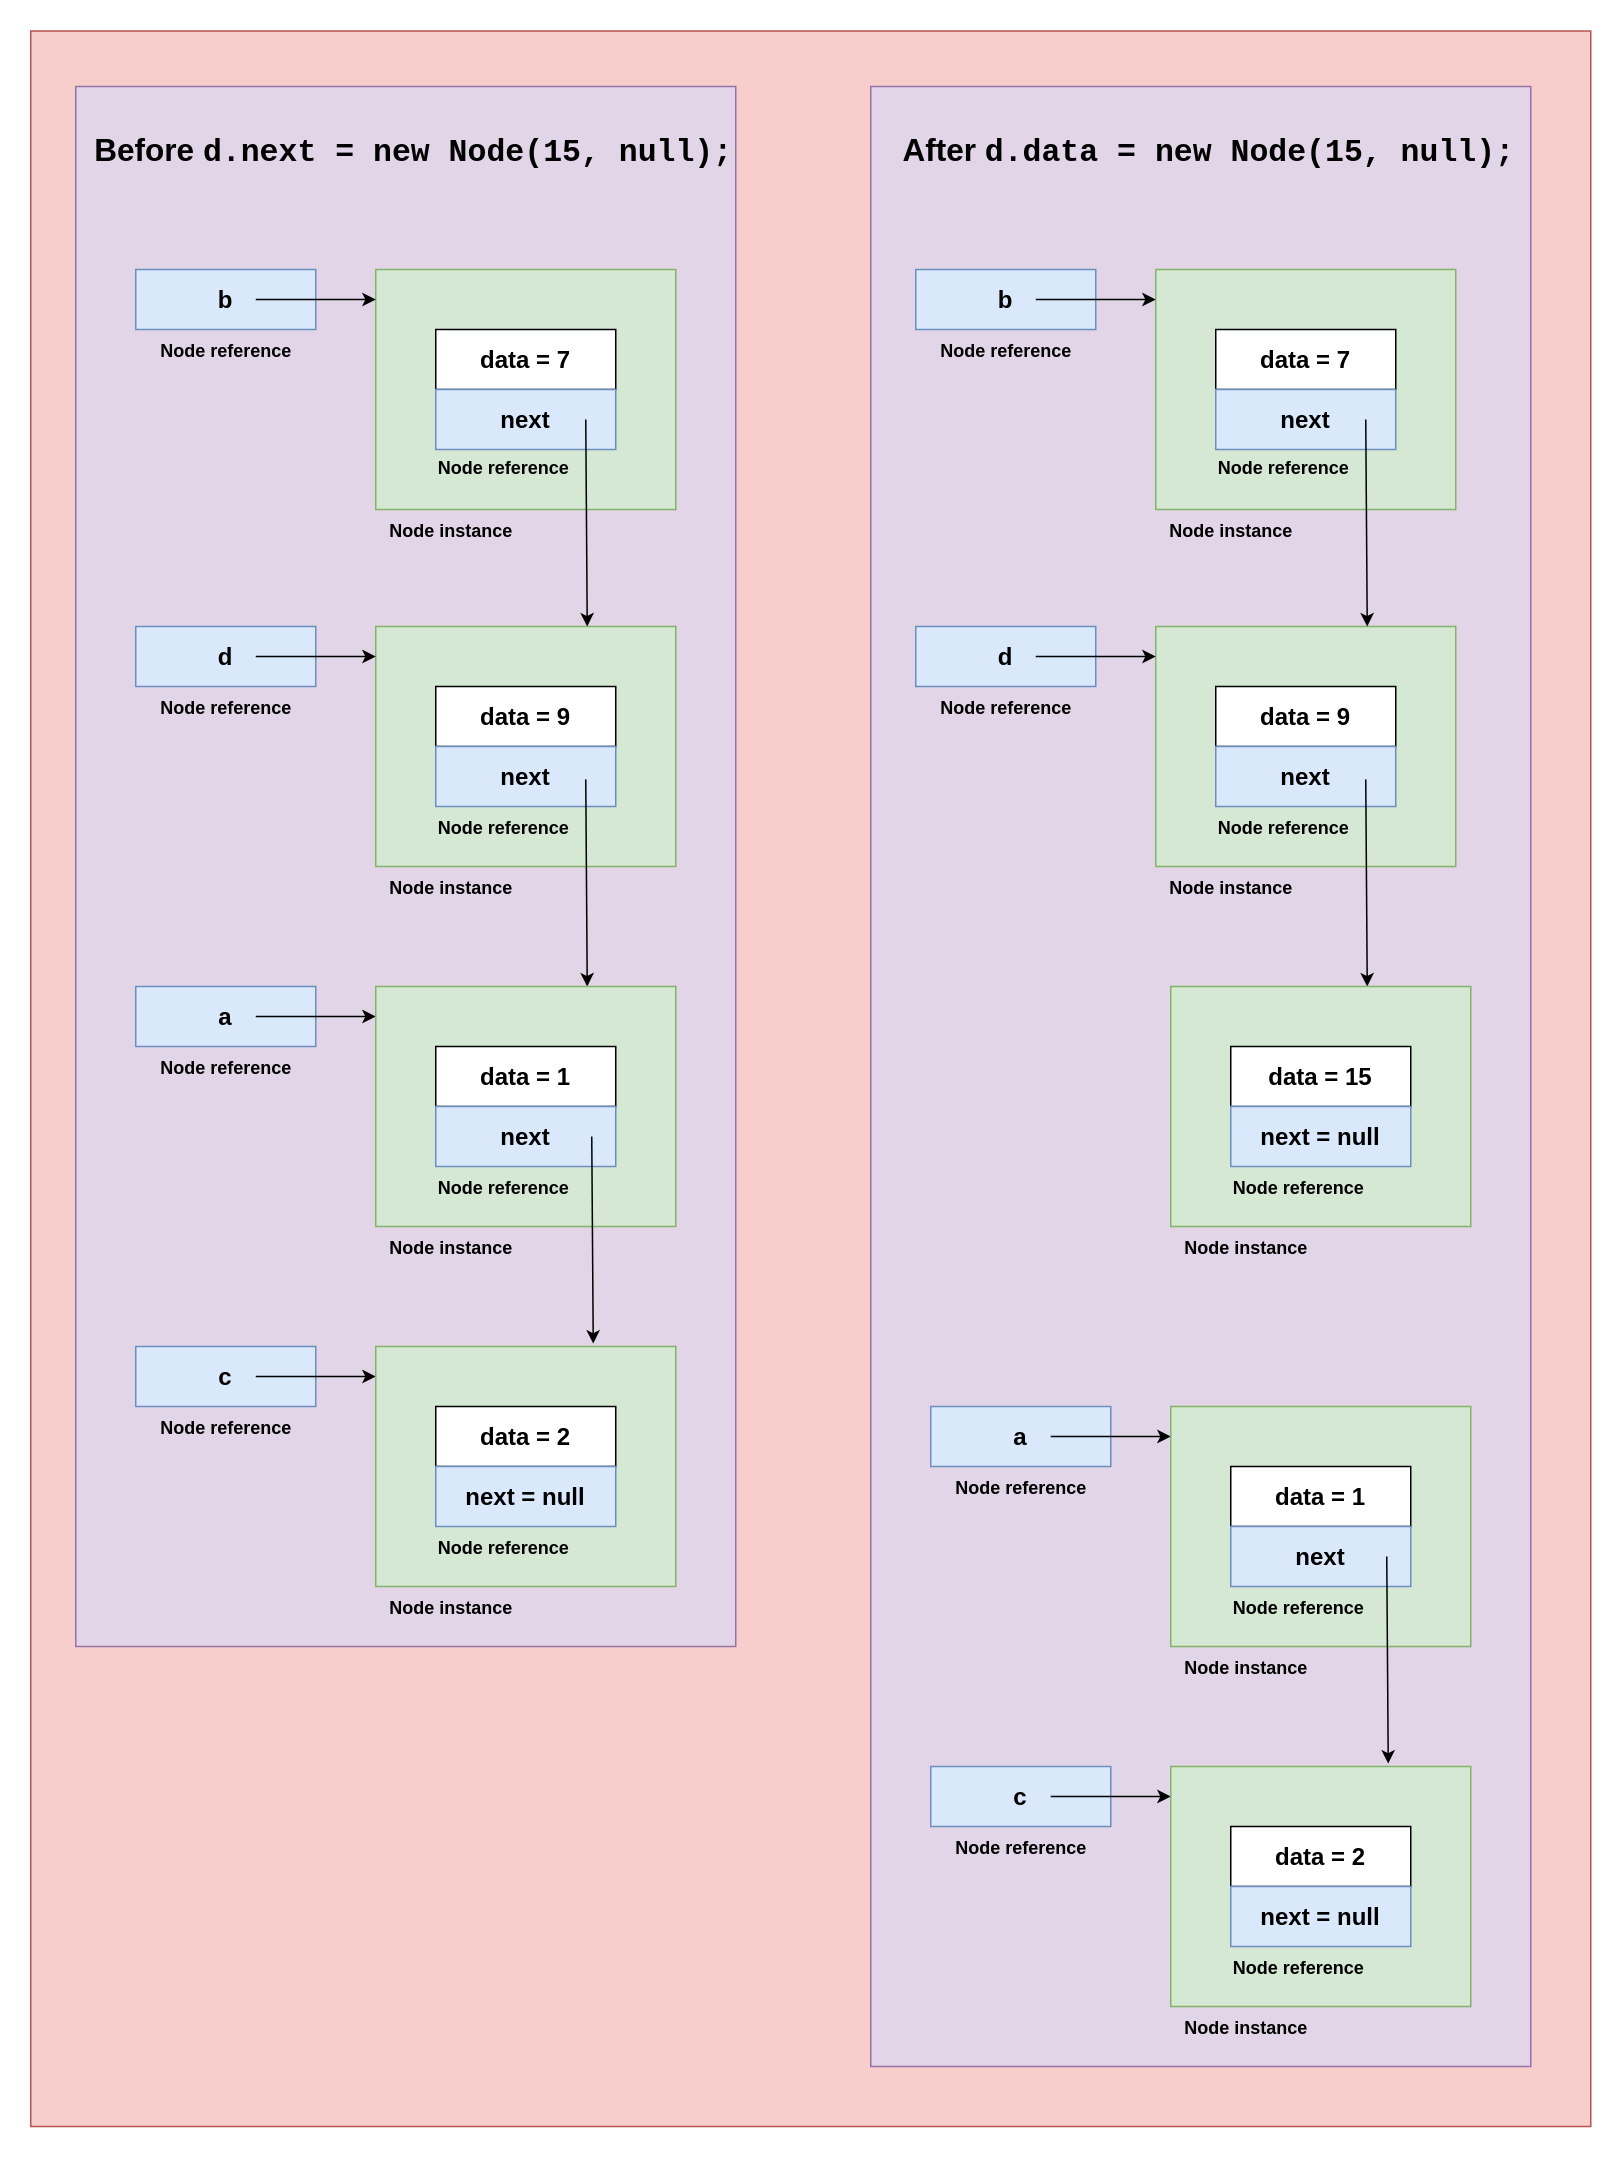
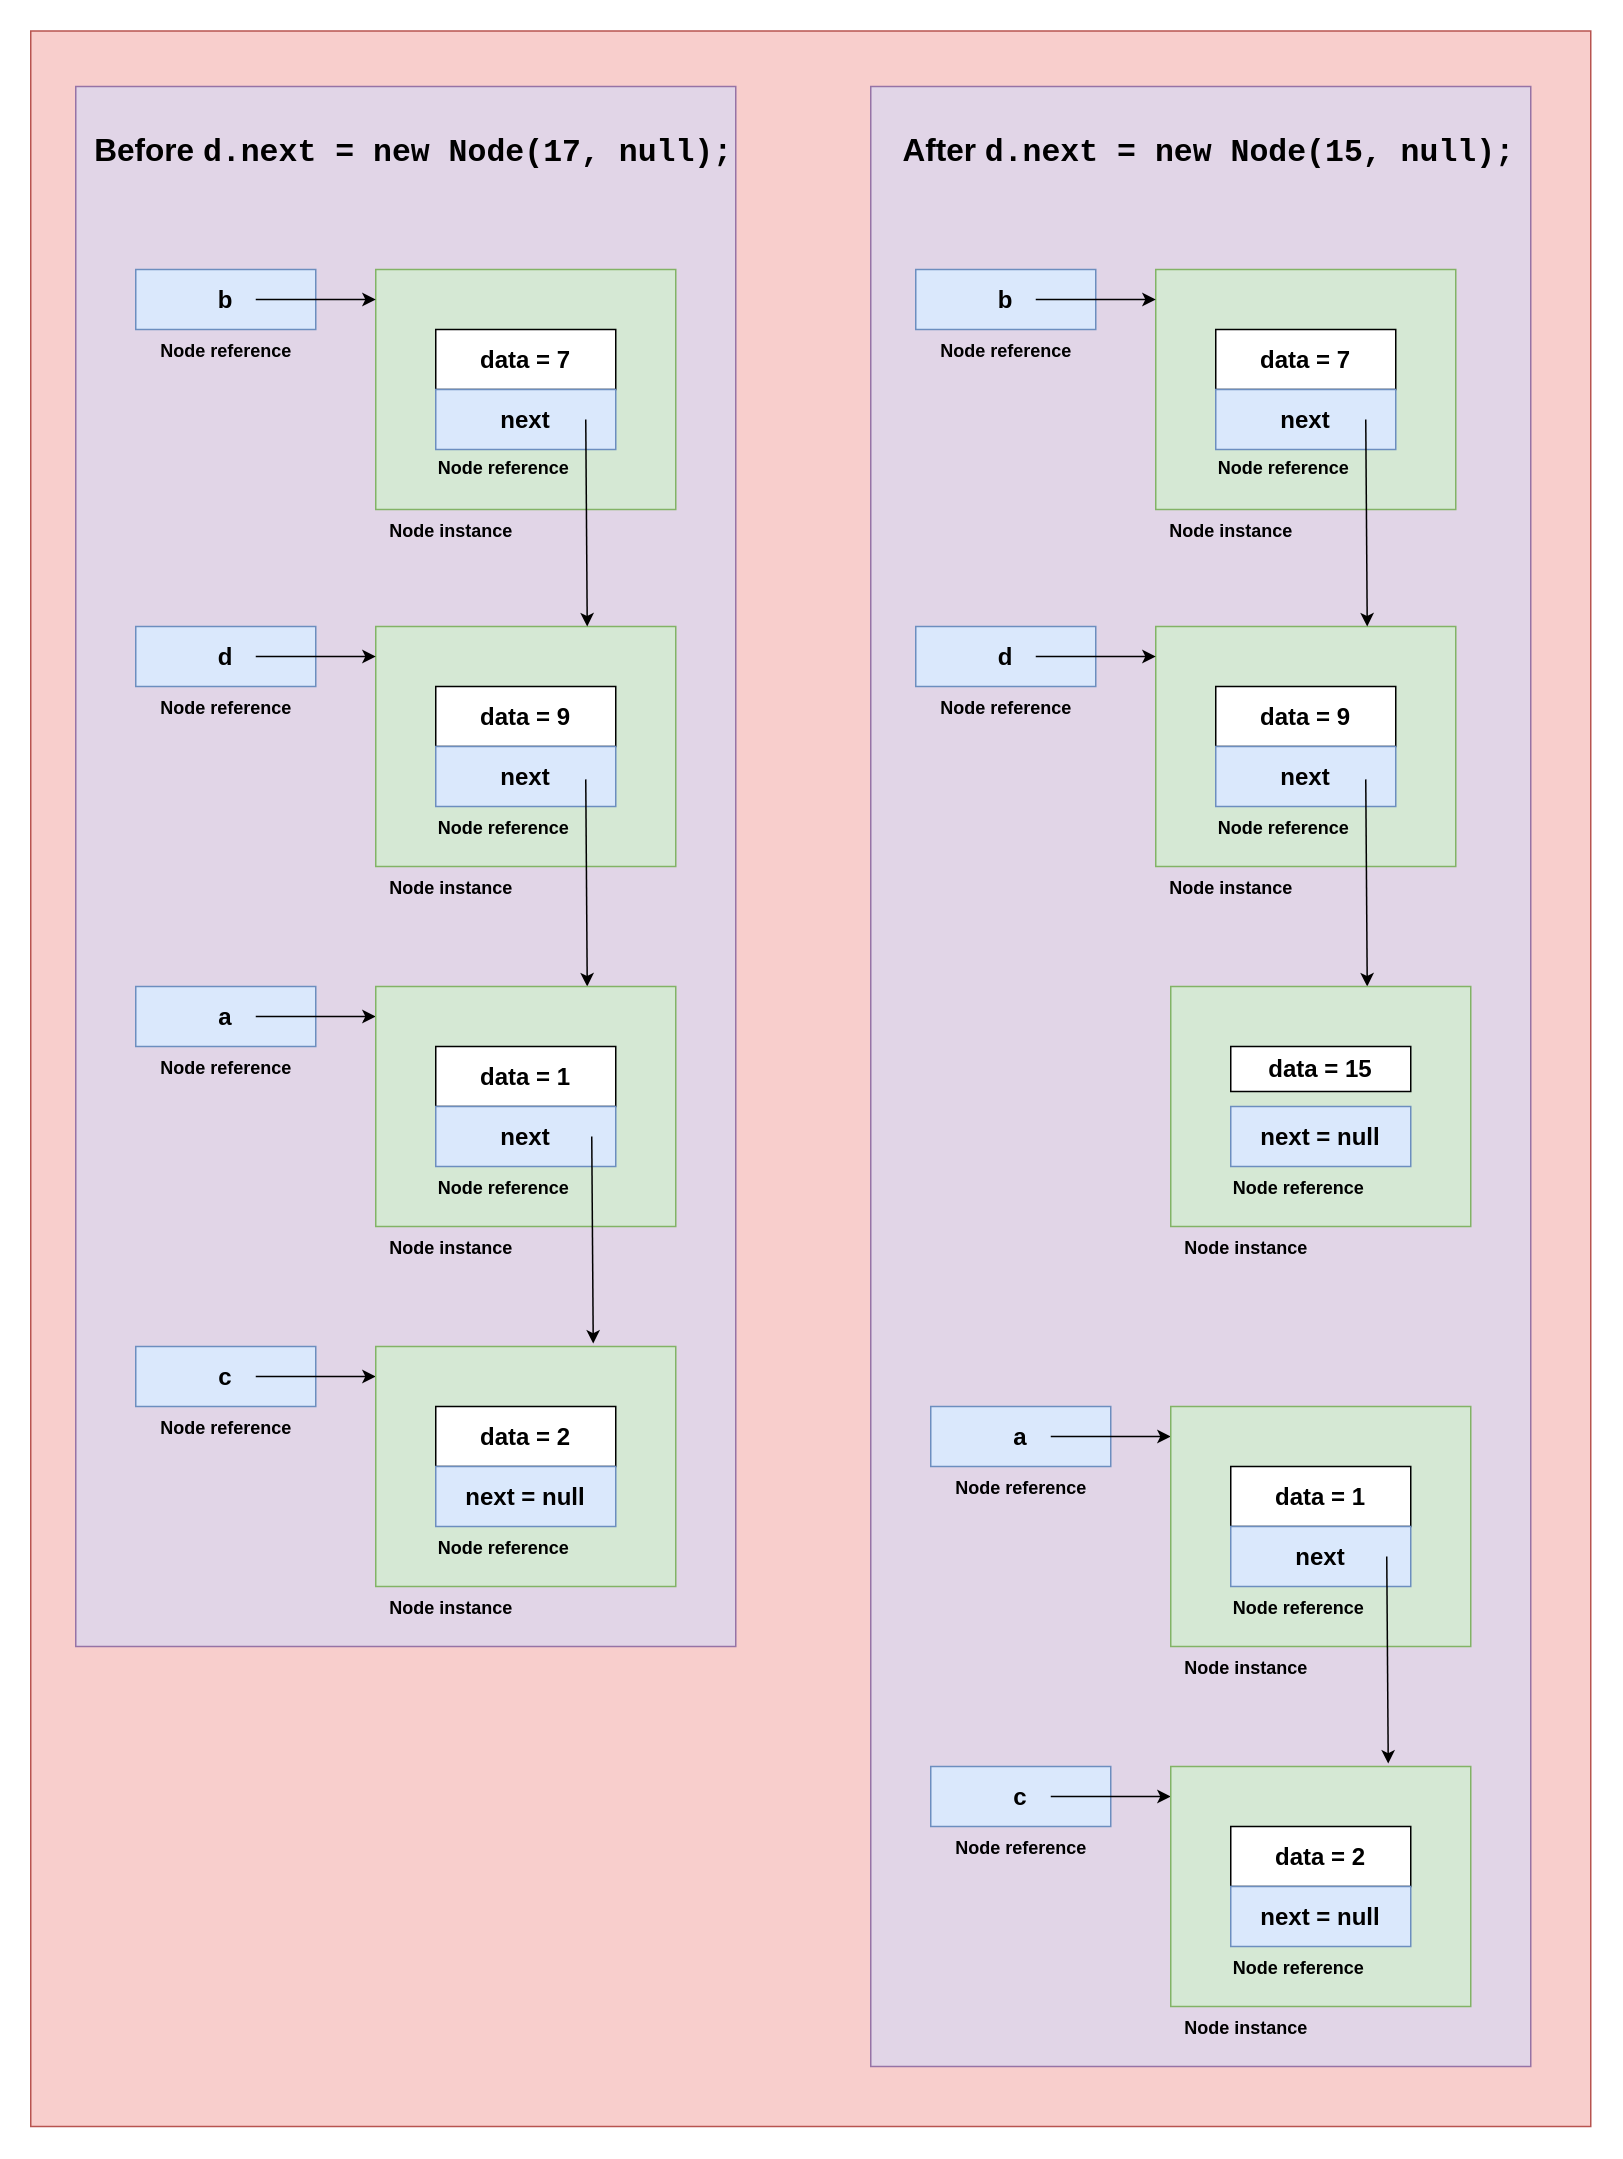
(414, 151) -> (414, 151)
(1209, 151) -> (1209, 151)
(1321, 1076) -> (1321, 1069)
